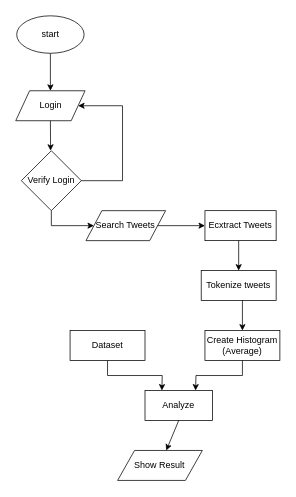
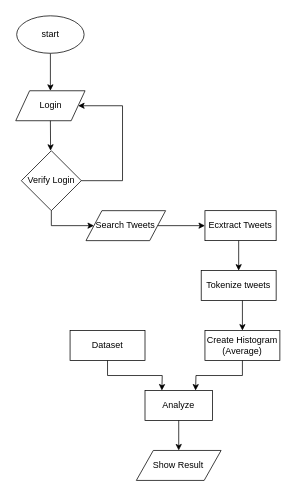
(160, 465) -> (179, 465)
